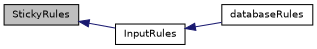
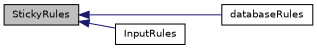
(208, 25) -> (156, 15)
